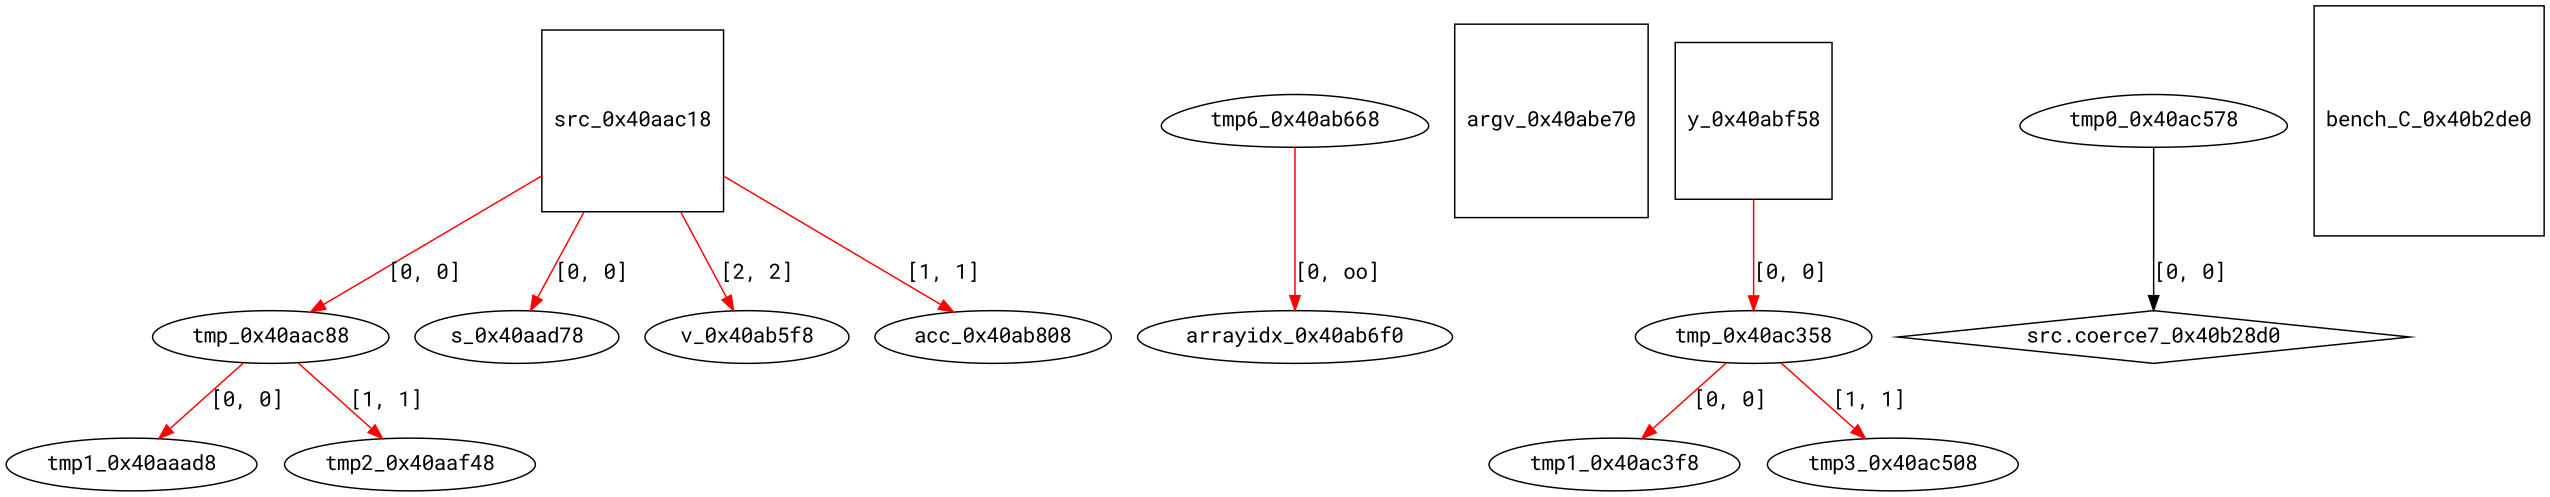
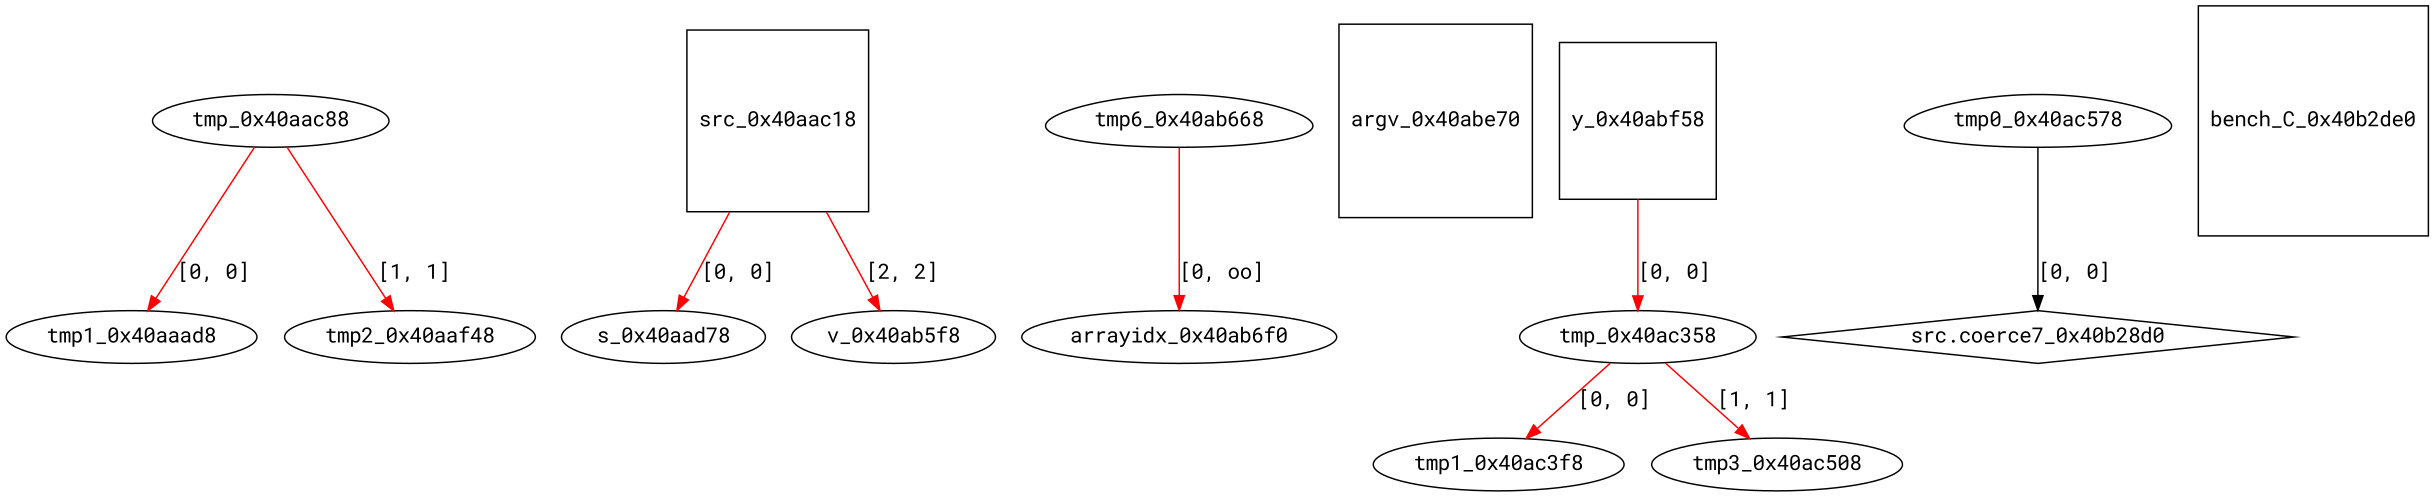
(433, 240) -> none
(993, 337) -> none
